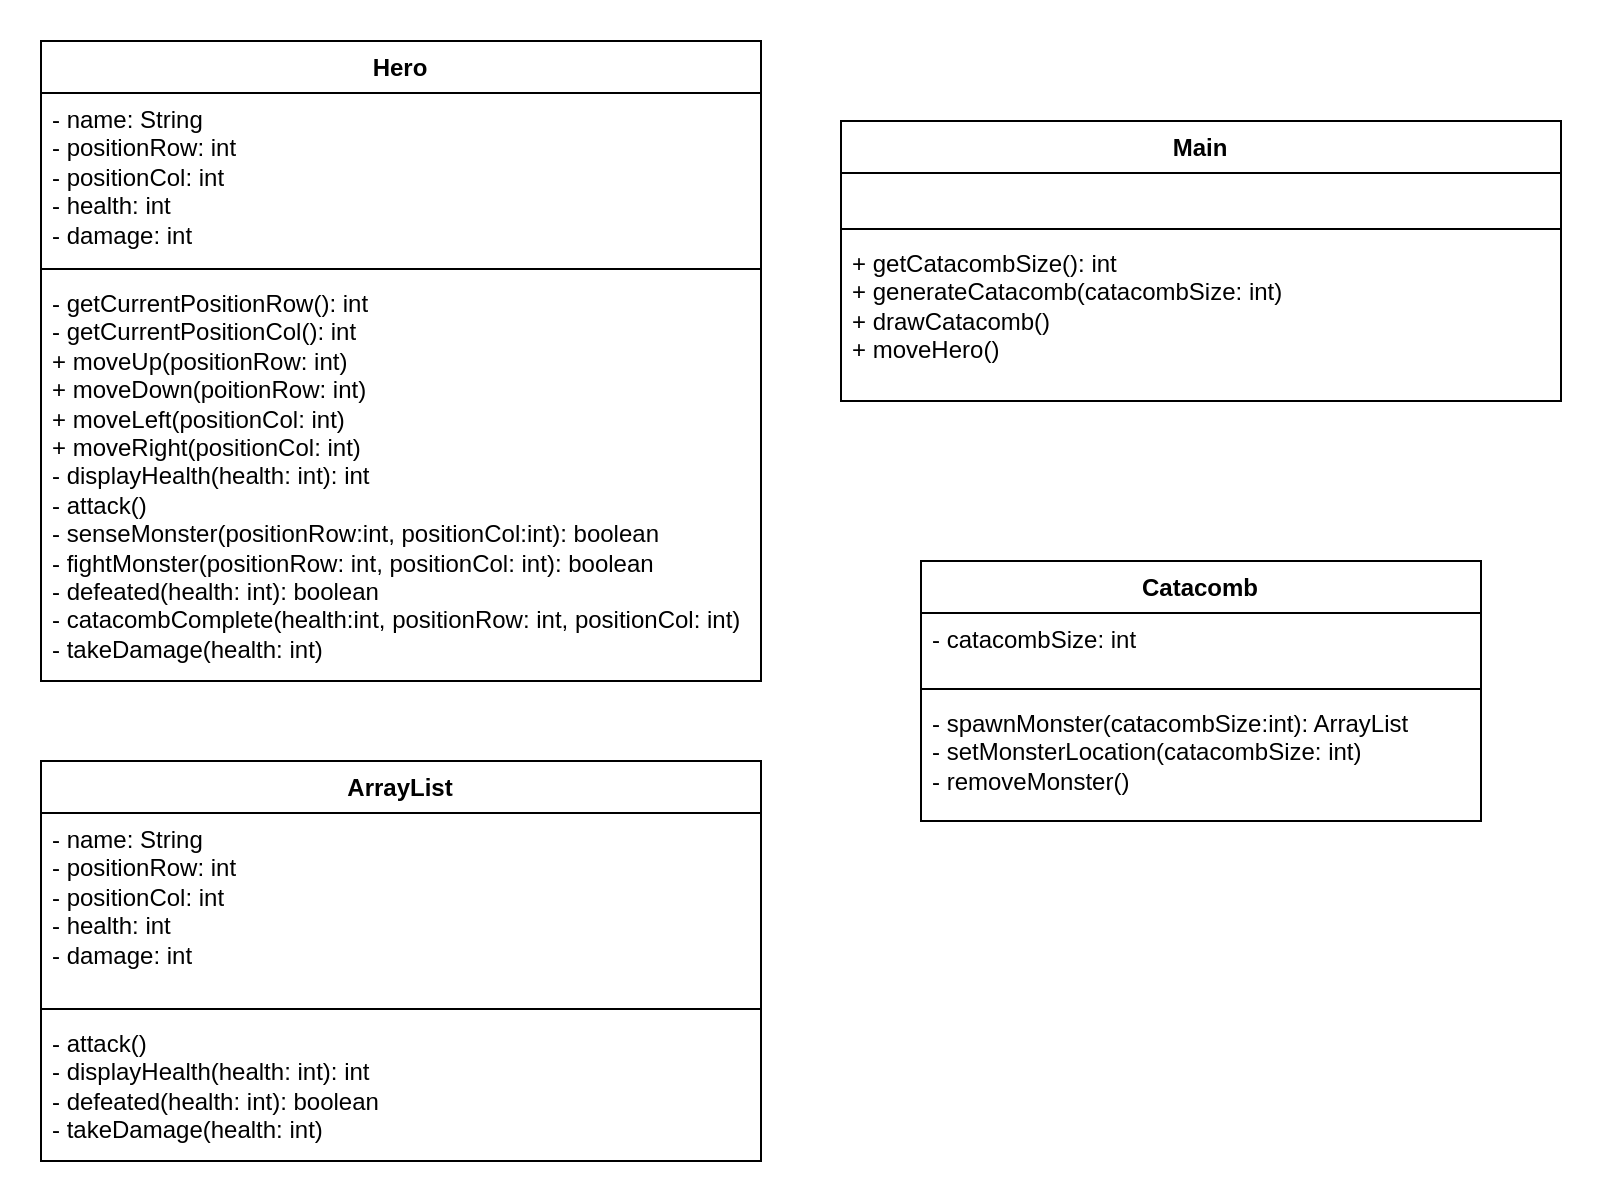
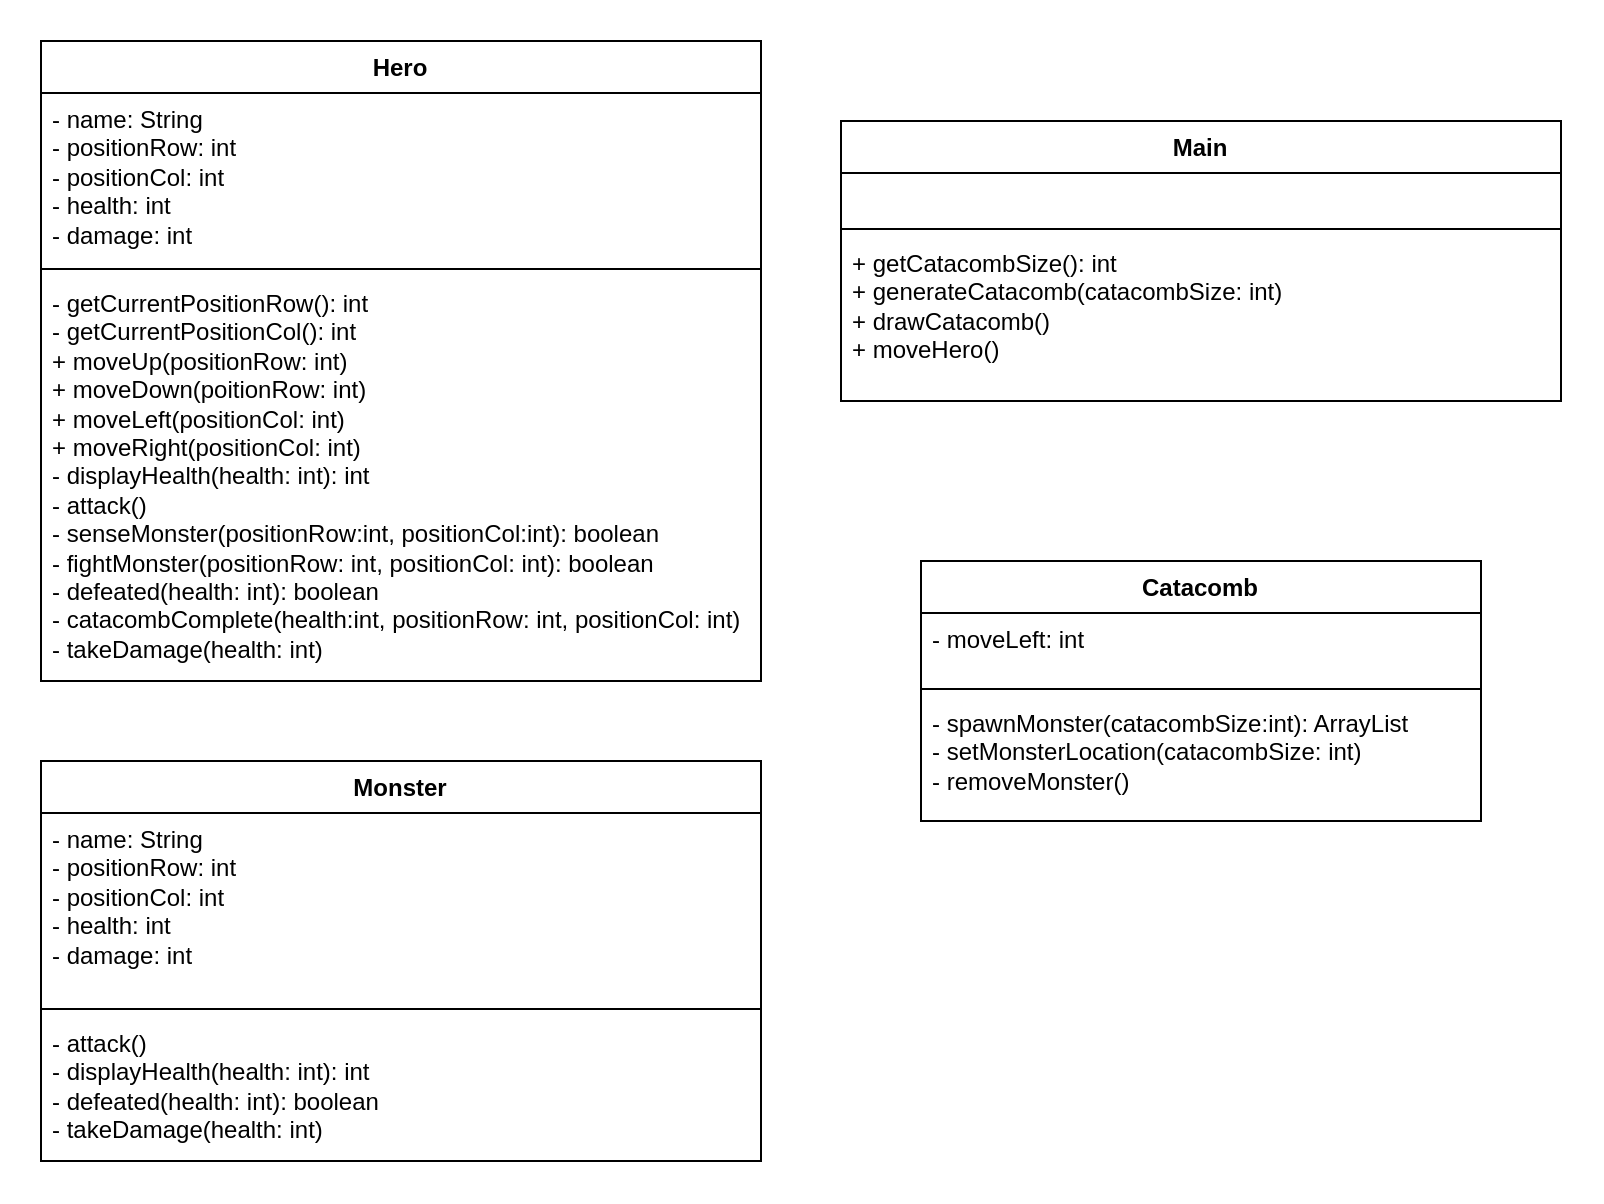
(1045, 641) -> (1021, 641)
(401, 789) -> (401, 789)
